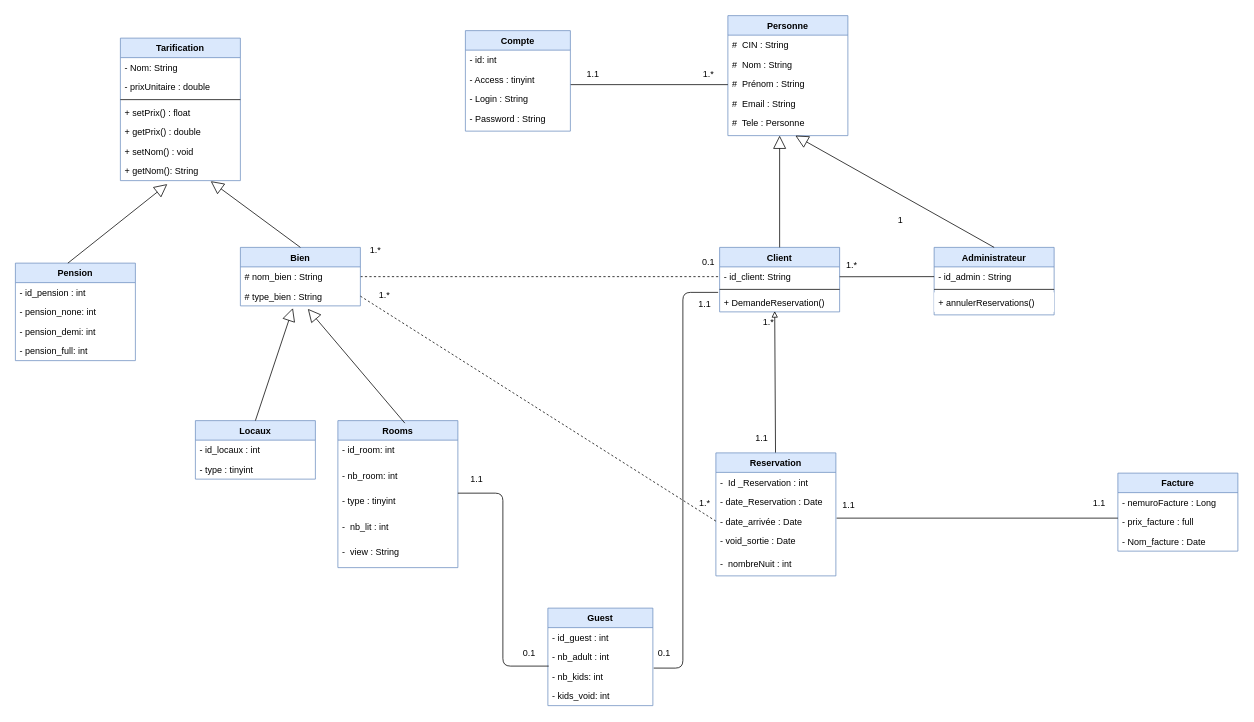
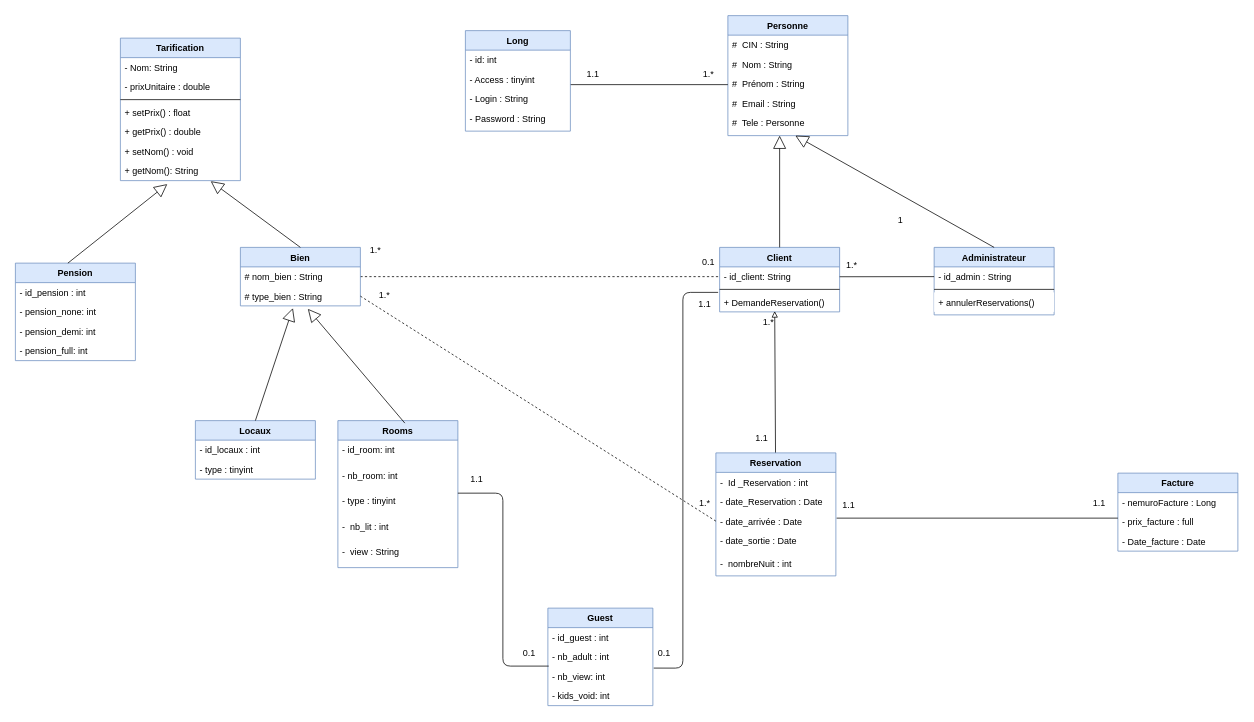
(518, 41) -> (518, 41)
(763, 541) -> (765, 541)
(1168, 542) -> (1170, 542)
(581, 677) -> (581, 677)
